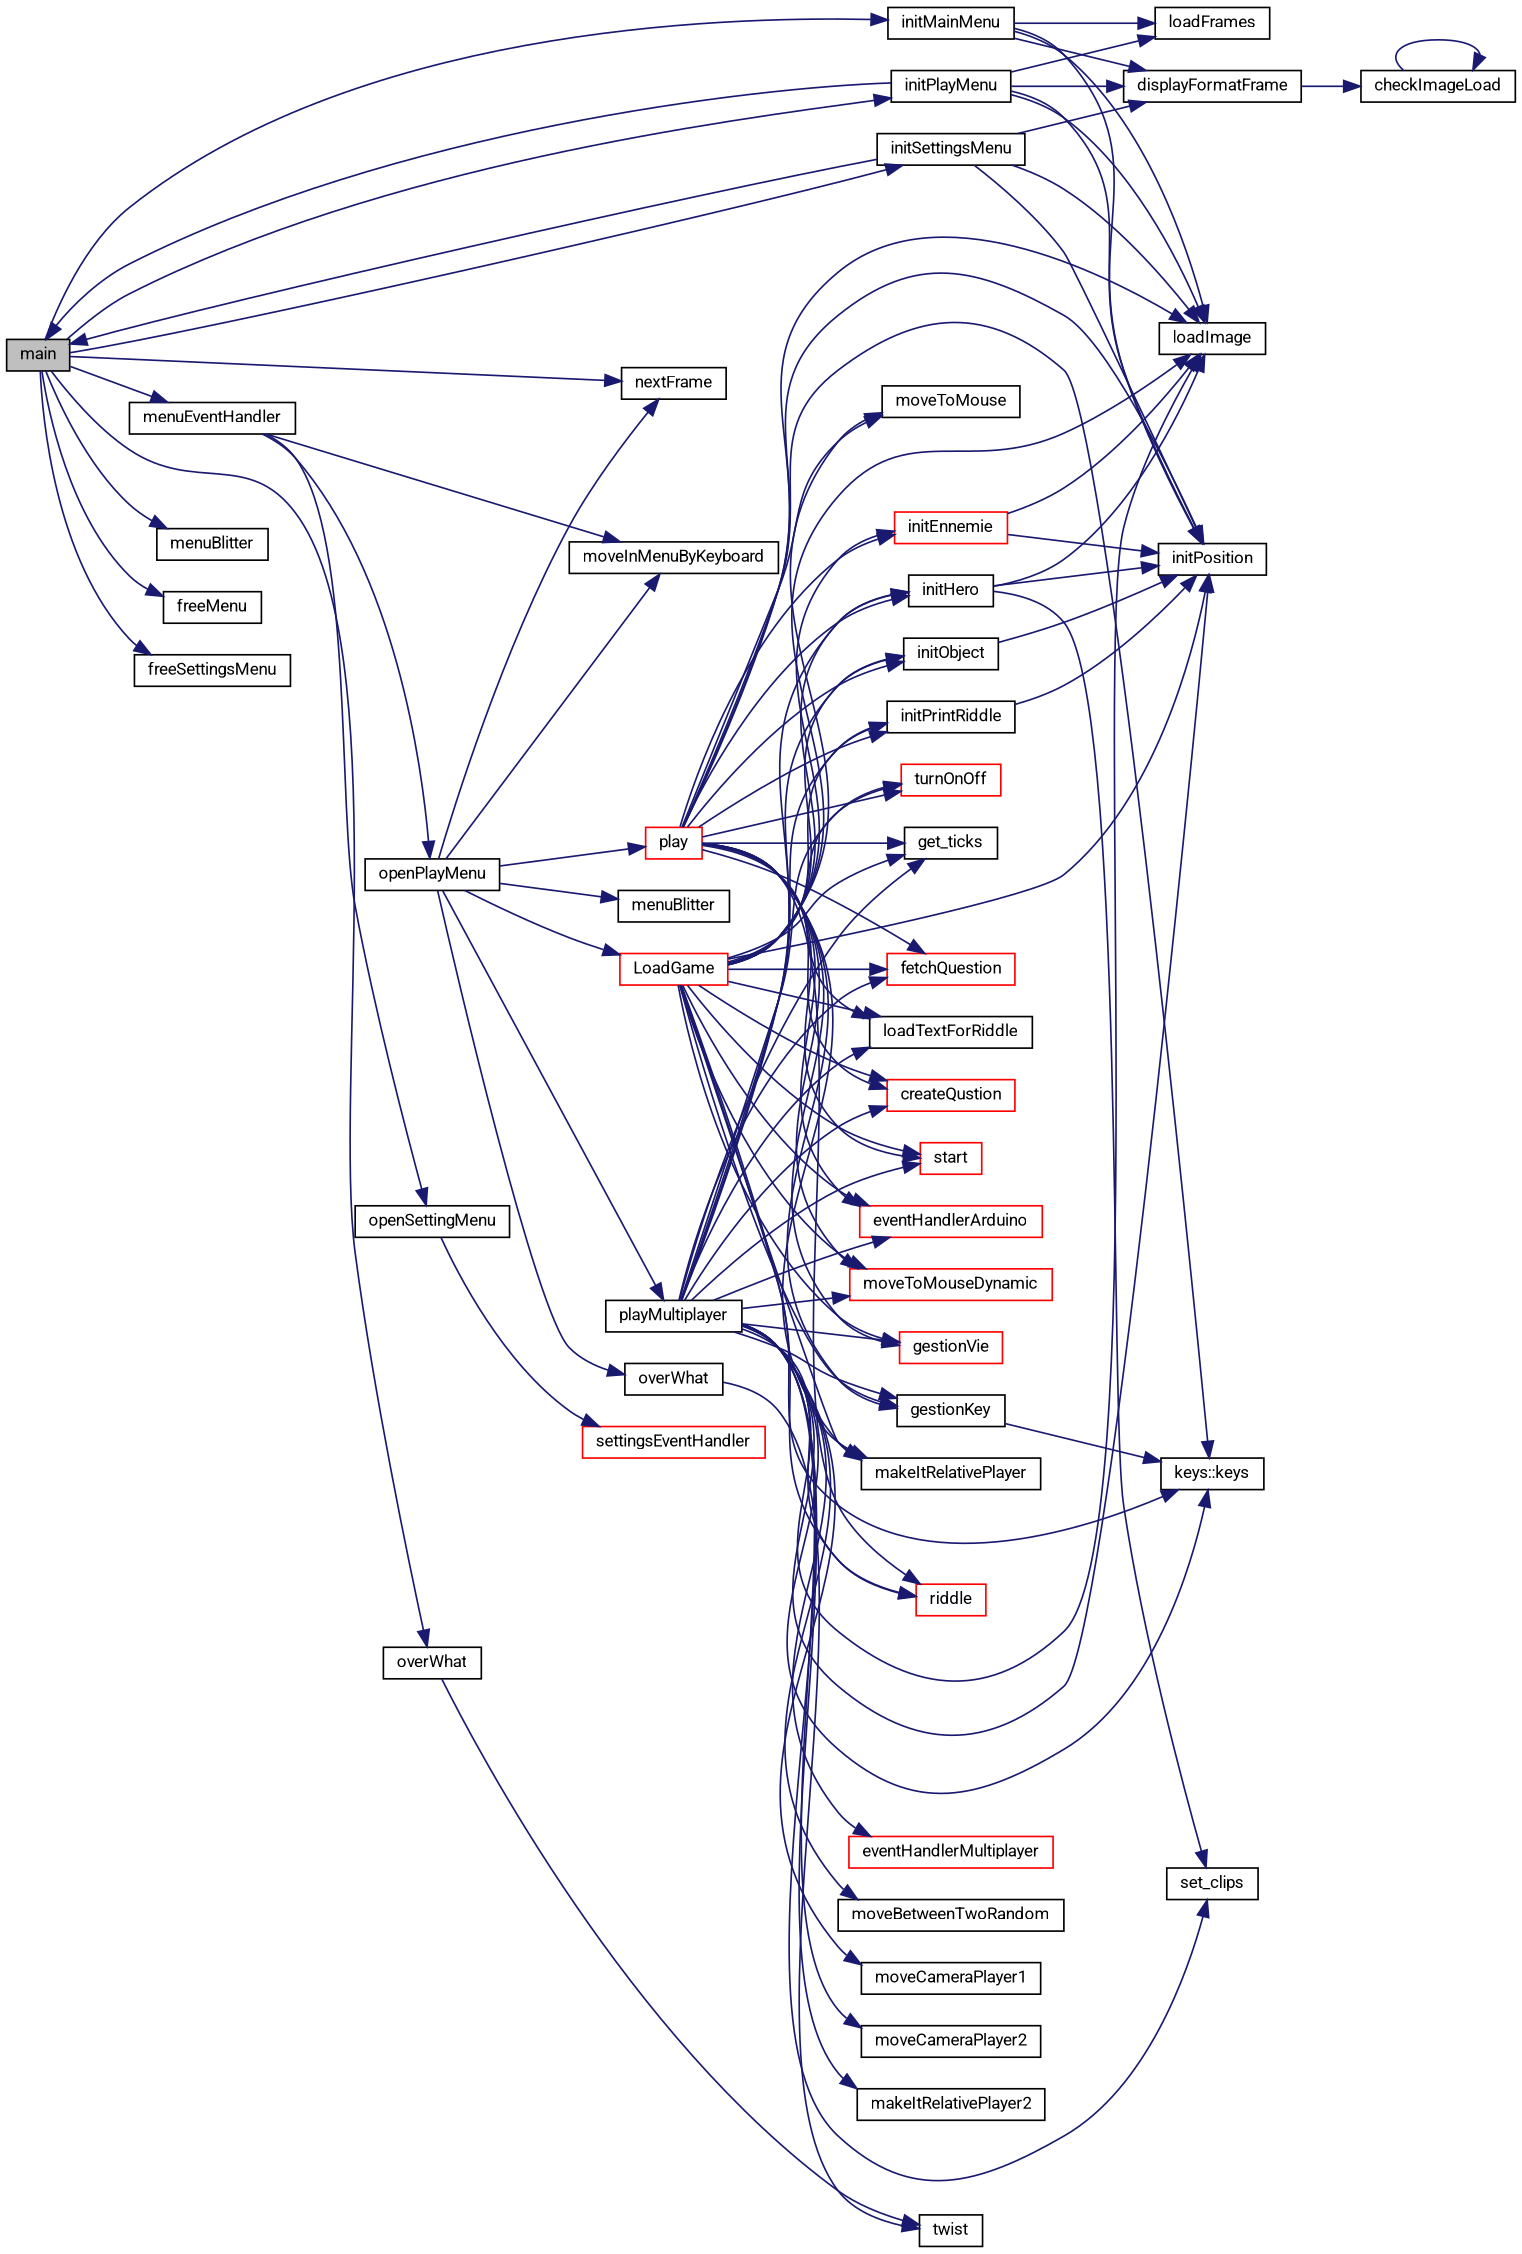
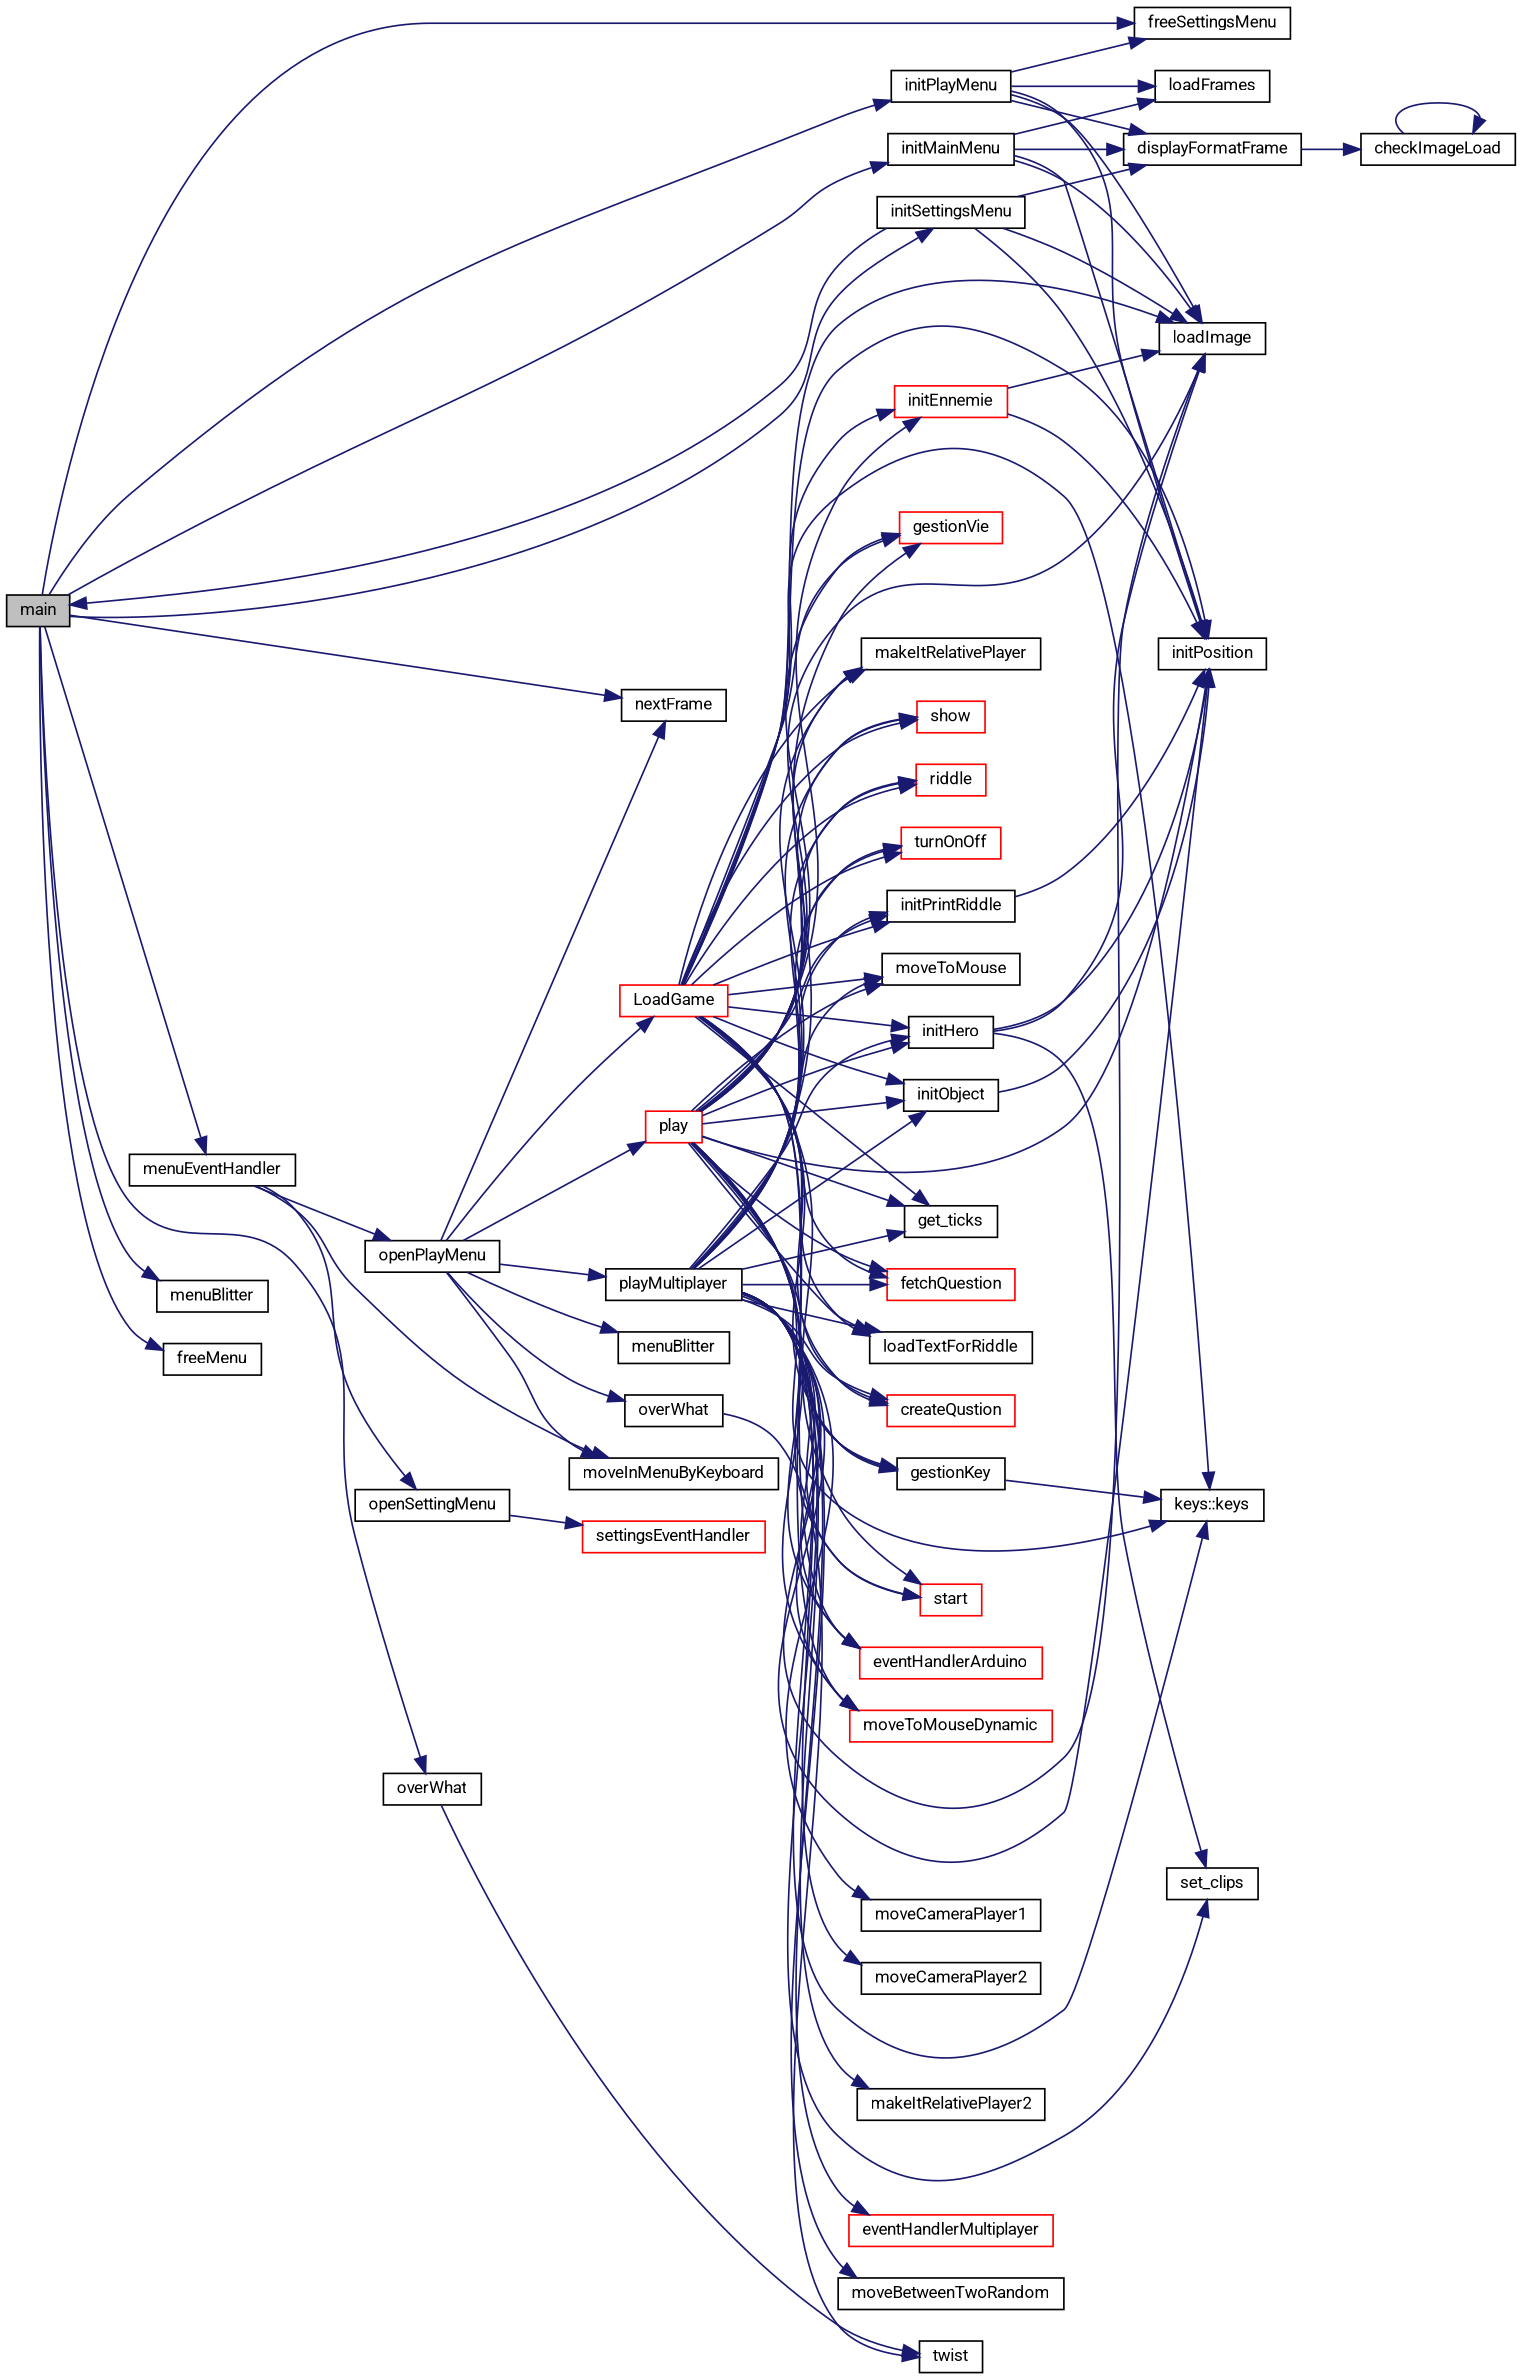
(454, 148) -> (1070, 58)
none -> (951, 717)
none -> (791, 1129)
